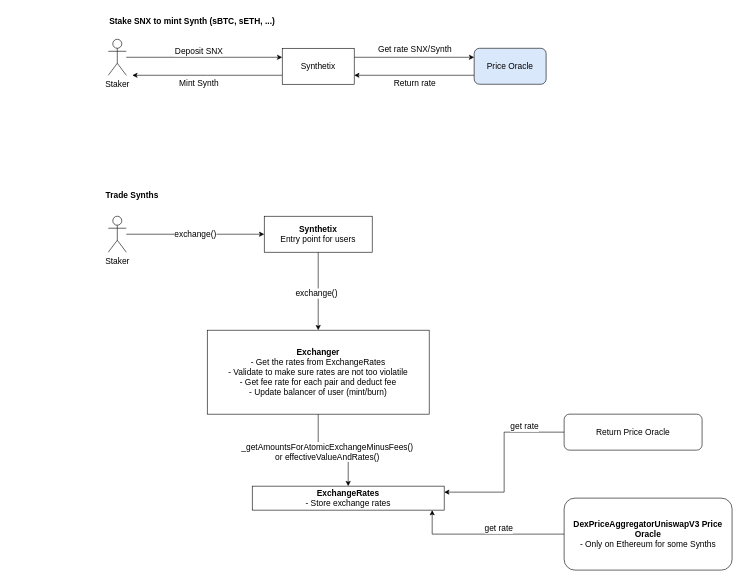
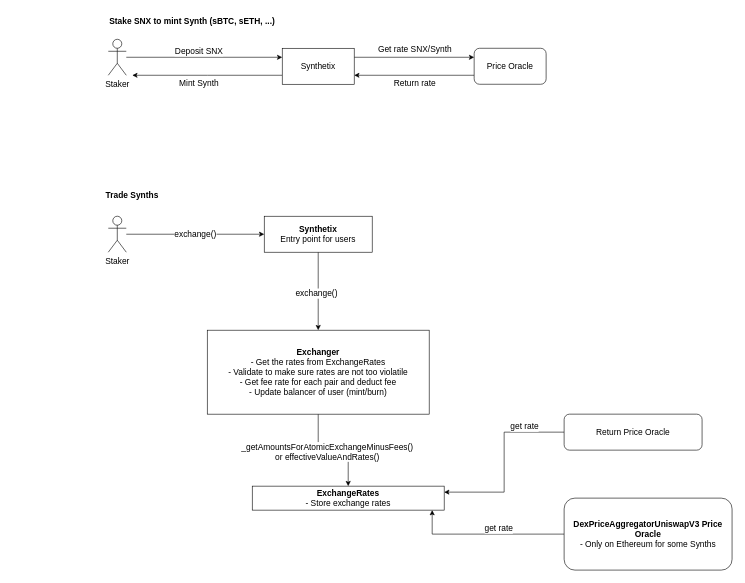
(510, 66) -> (510, 66)
